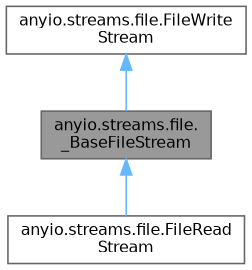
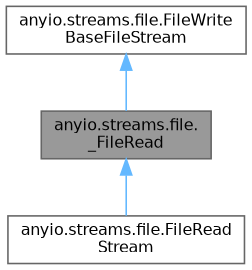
(126, 30) -> (126, 30)
(126, 135) -> (126, 135)
